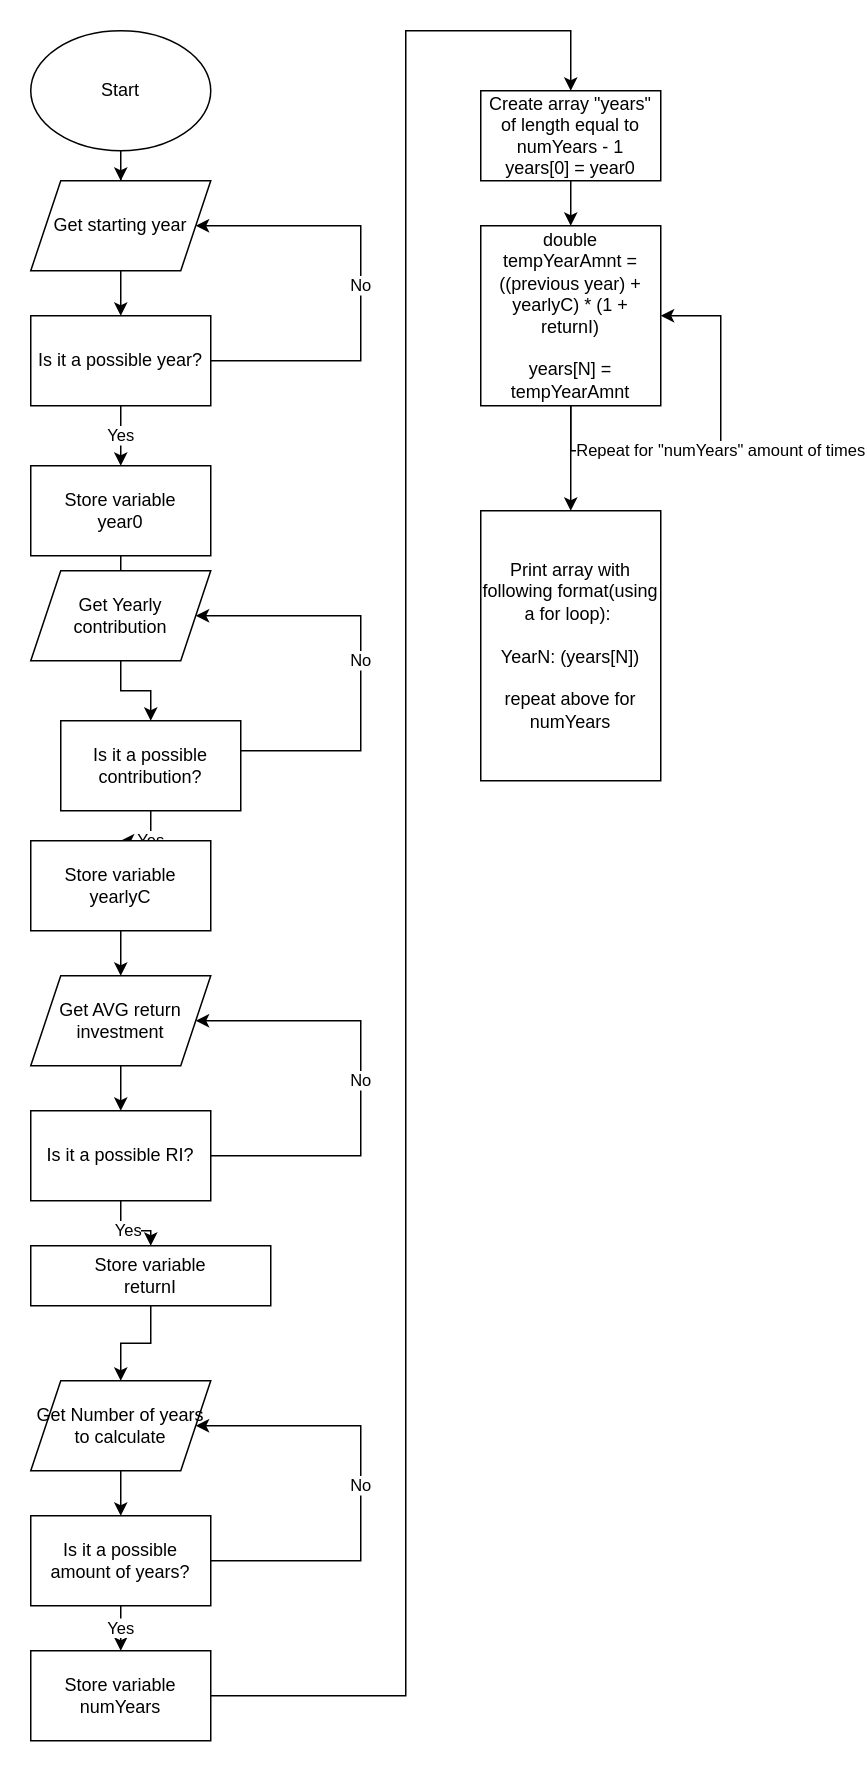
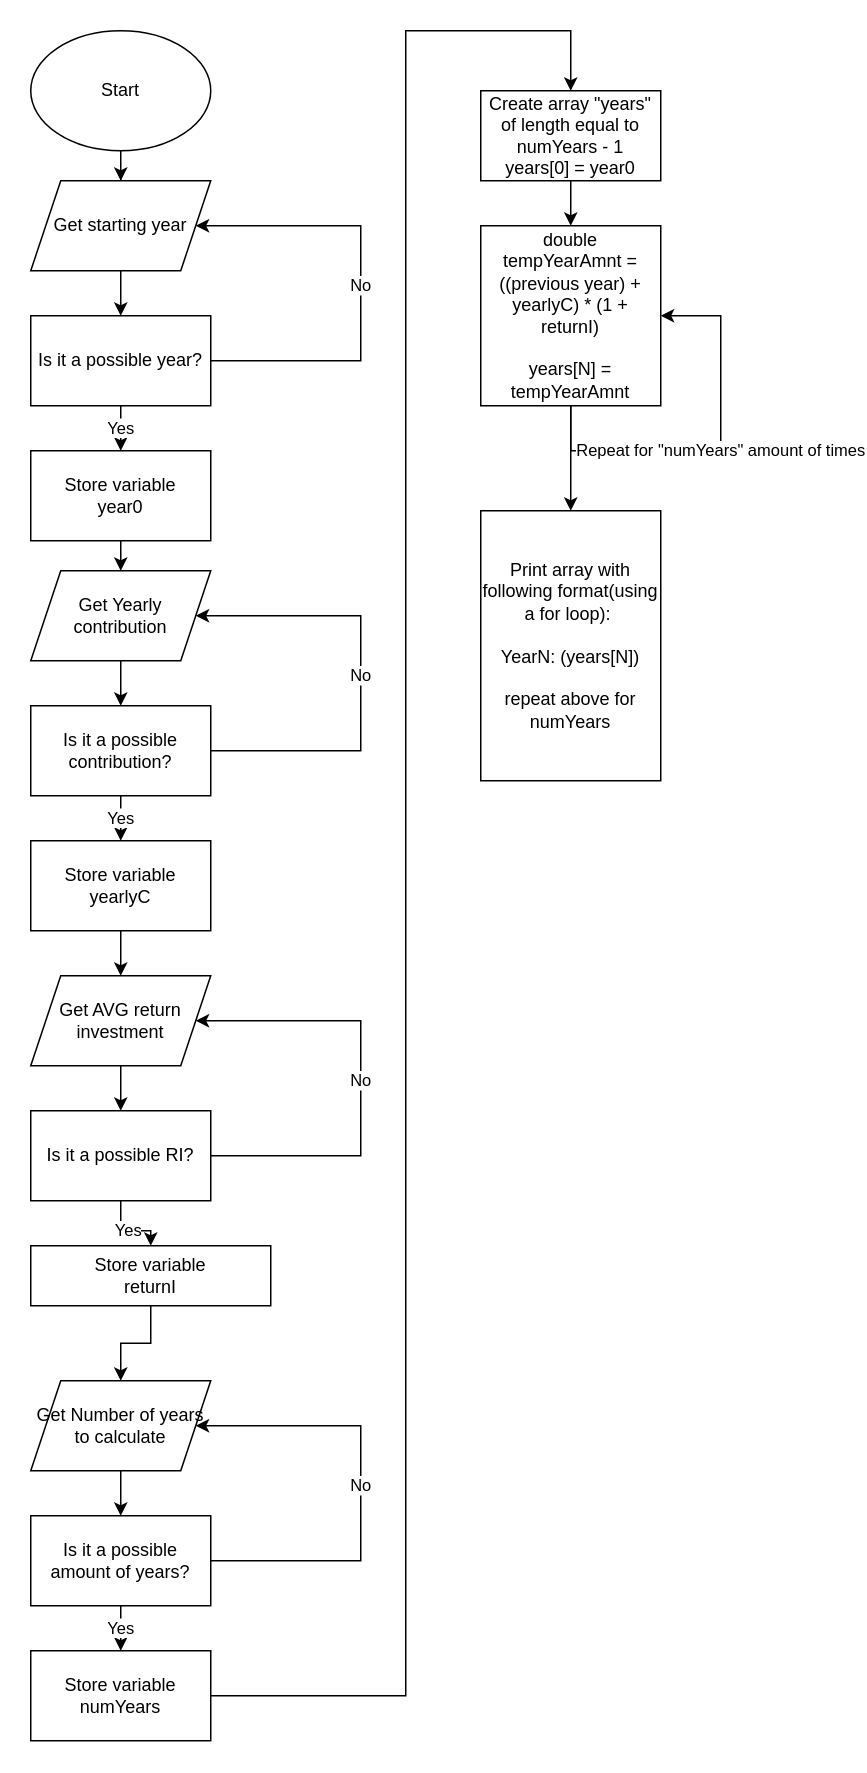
(121, 511) -> (121, 496)
(151, 766) -> (121, 751)
